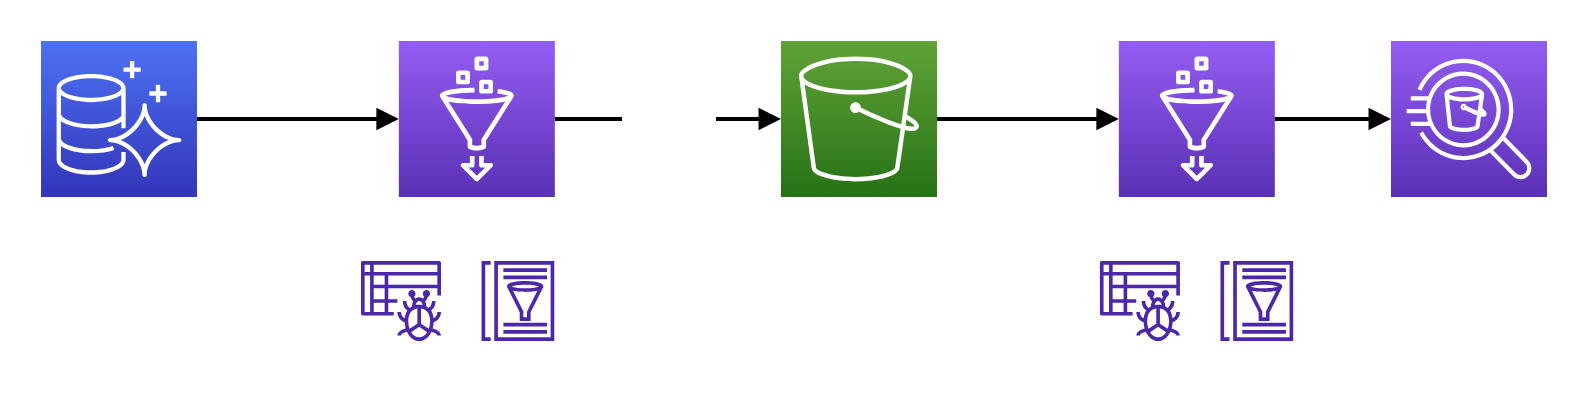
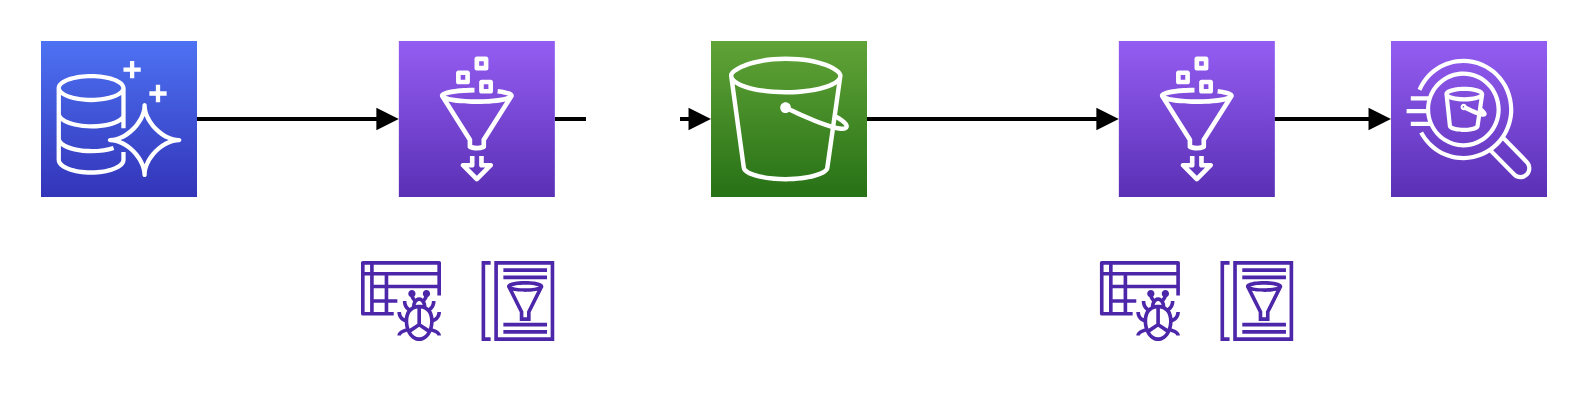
(859, 119) -> (789, 119)
